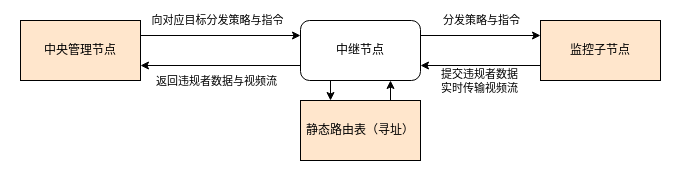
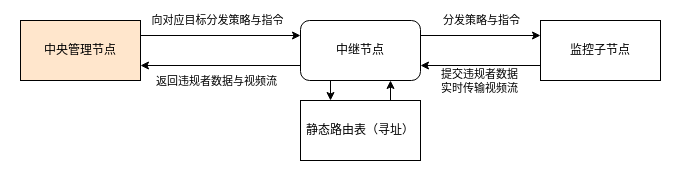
(601, 51) -> (601, 51)
(361, 131) -> (361, 131)
